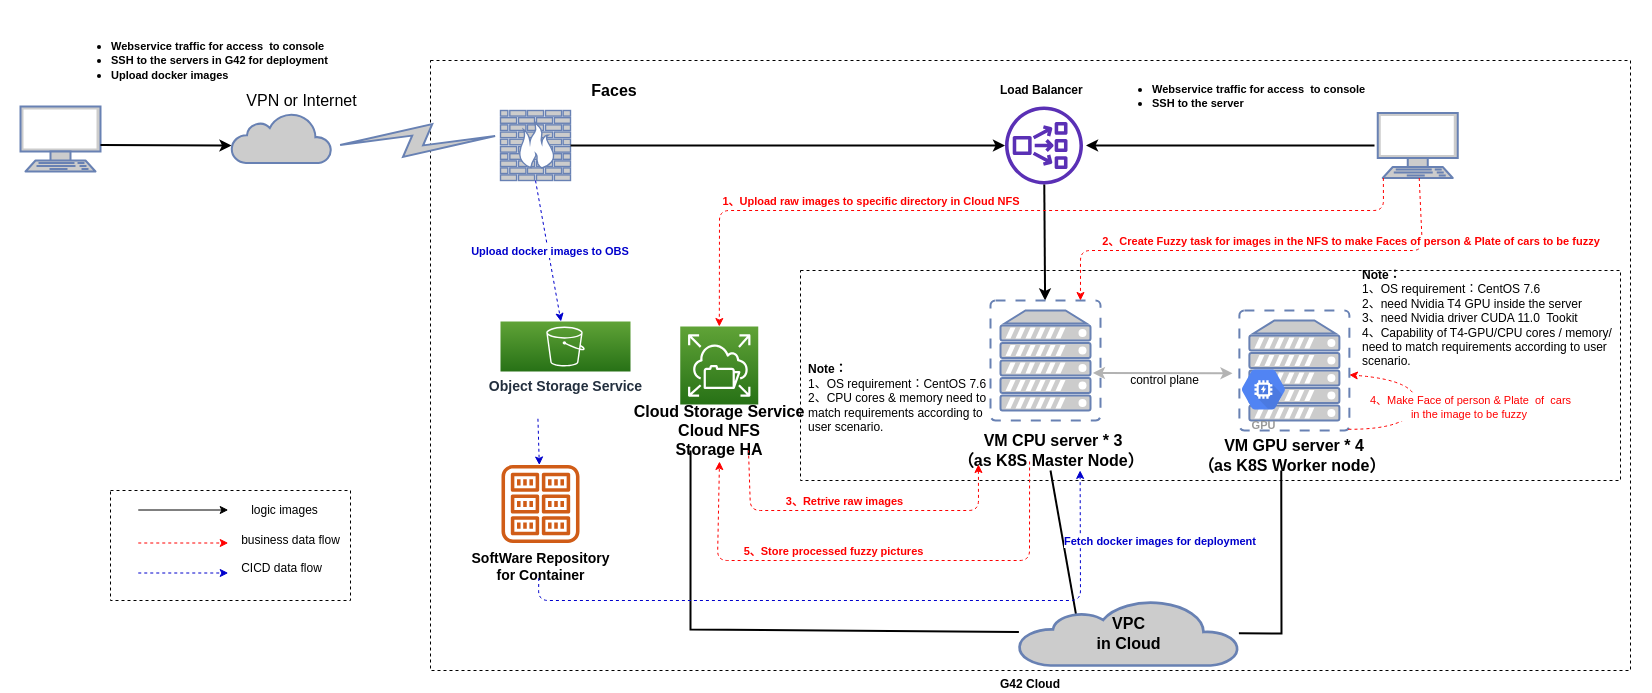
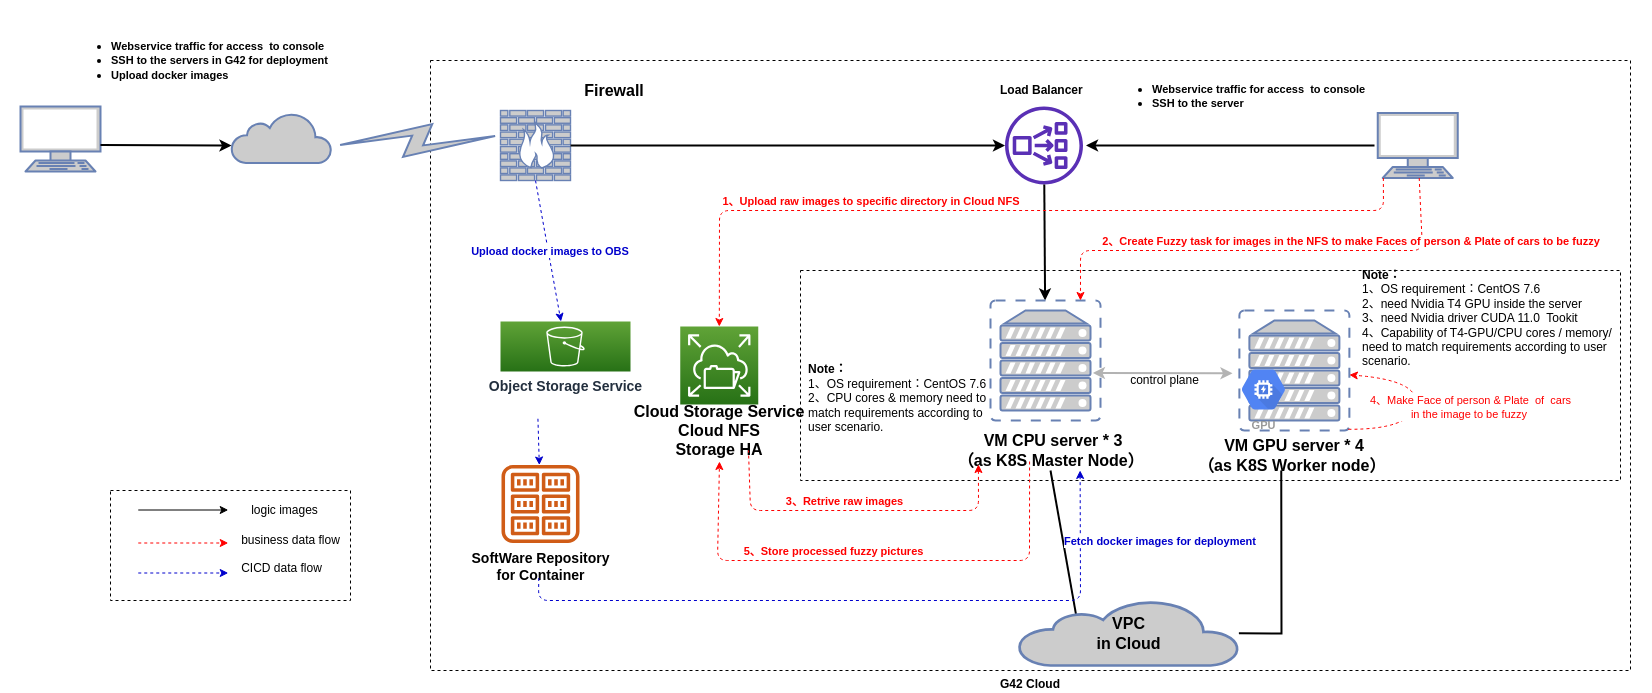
(615, 91) -> (615, 91)
(302, 101) -> none
(765, 630) -> none
